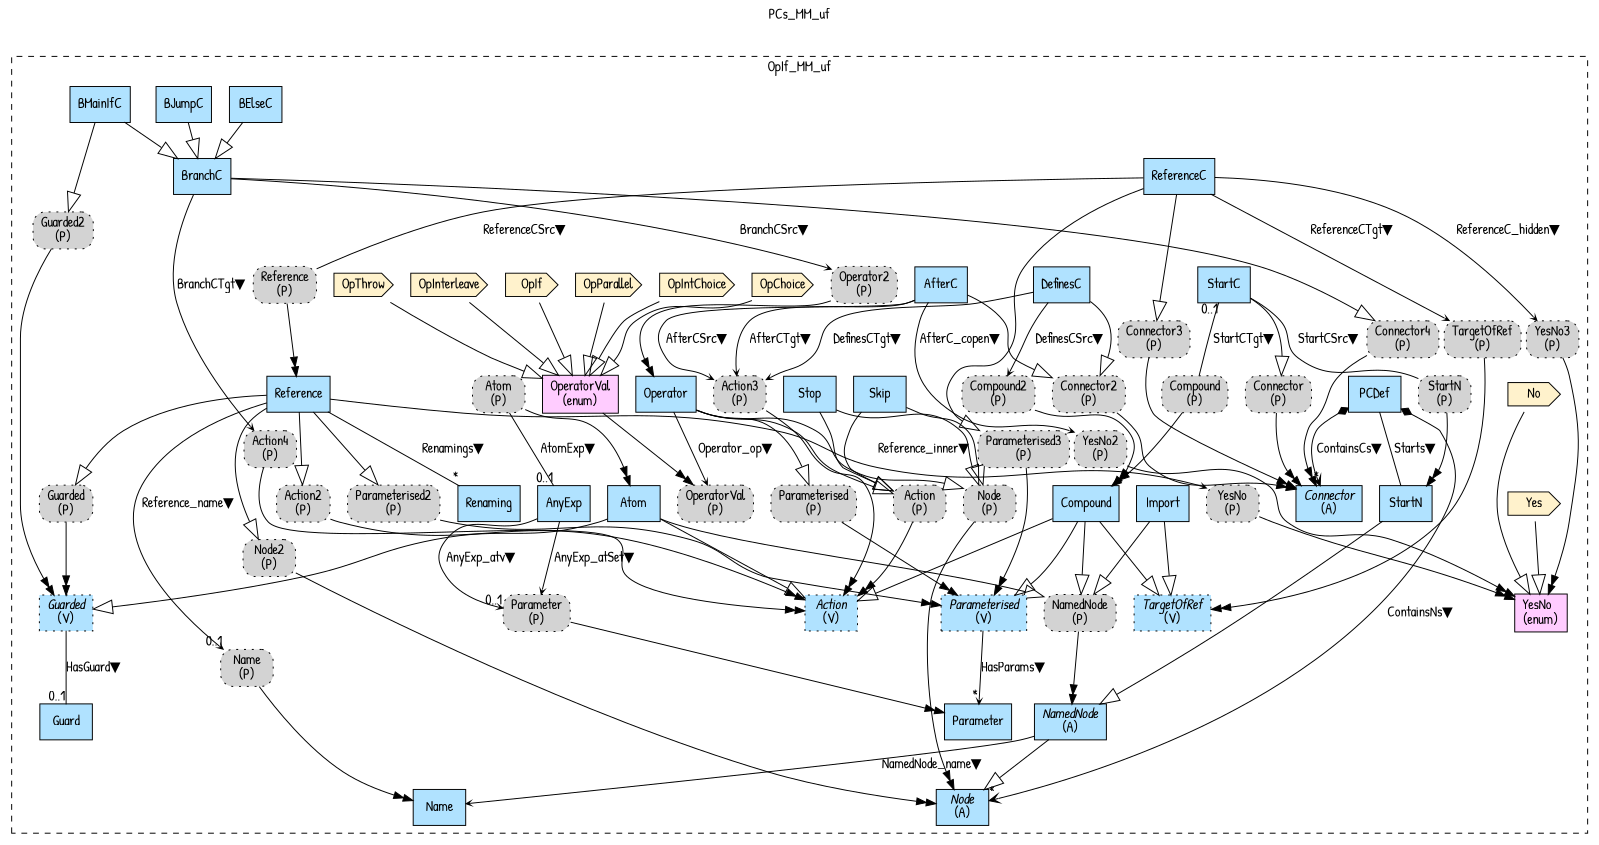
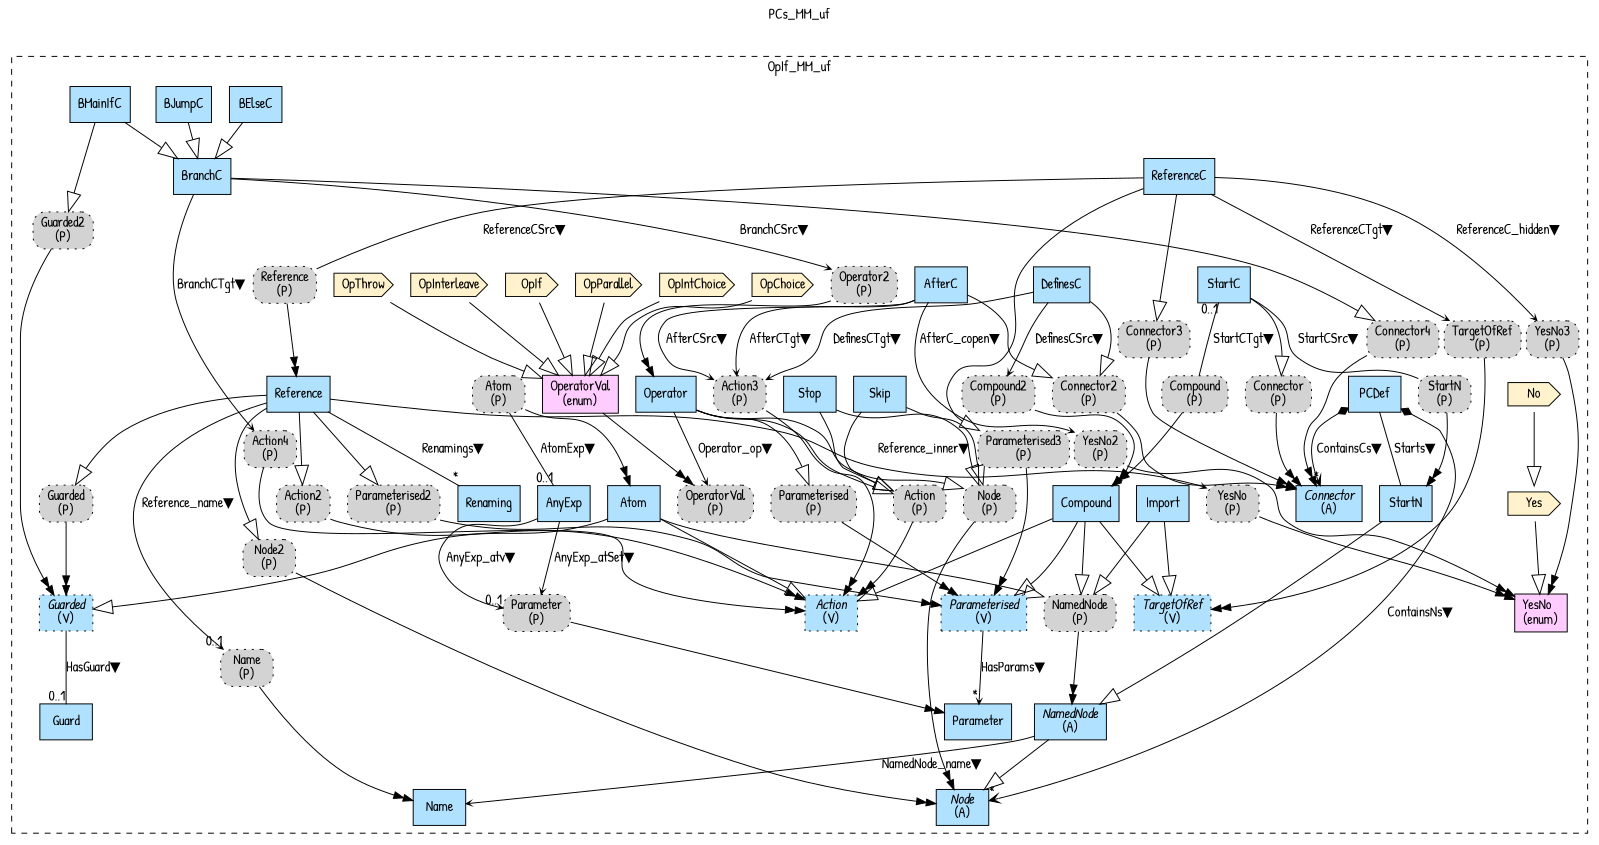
(1497, 494) -> (1534, 439)
